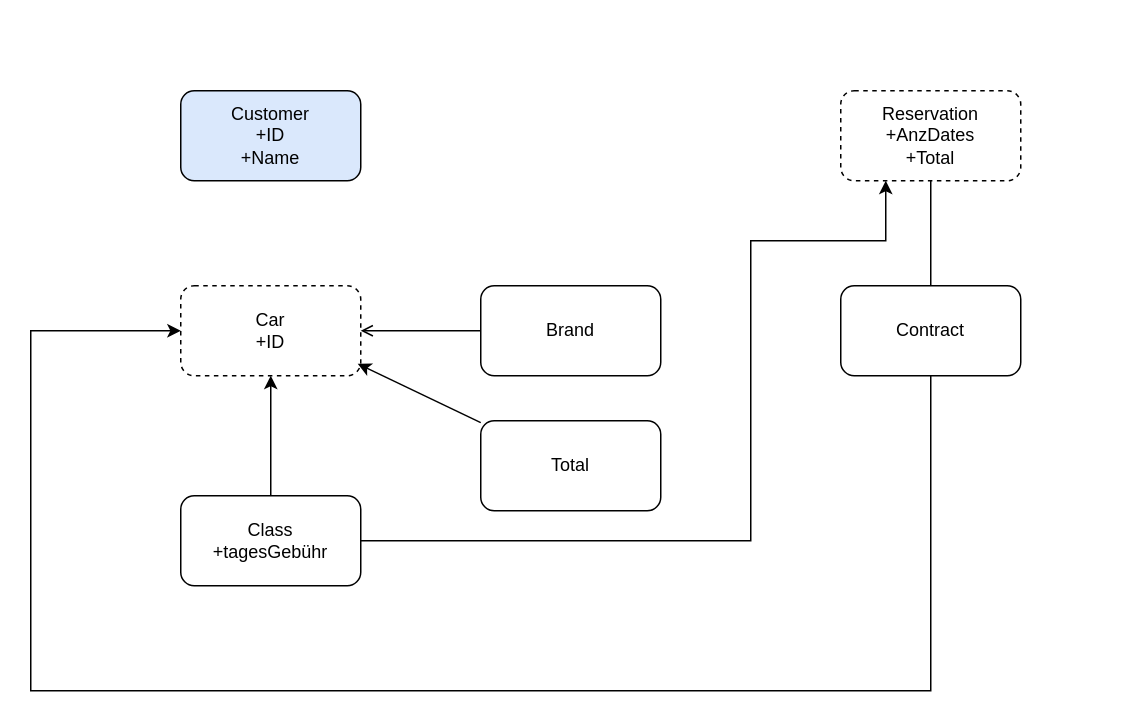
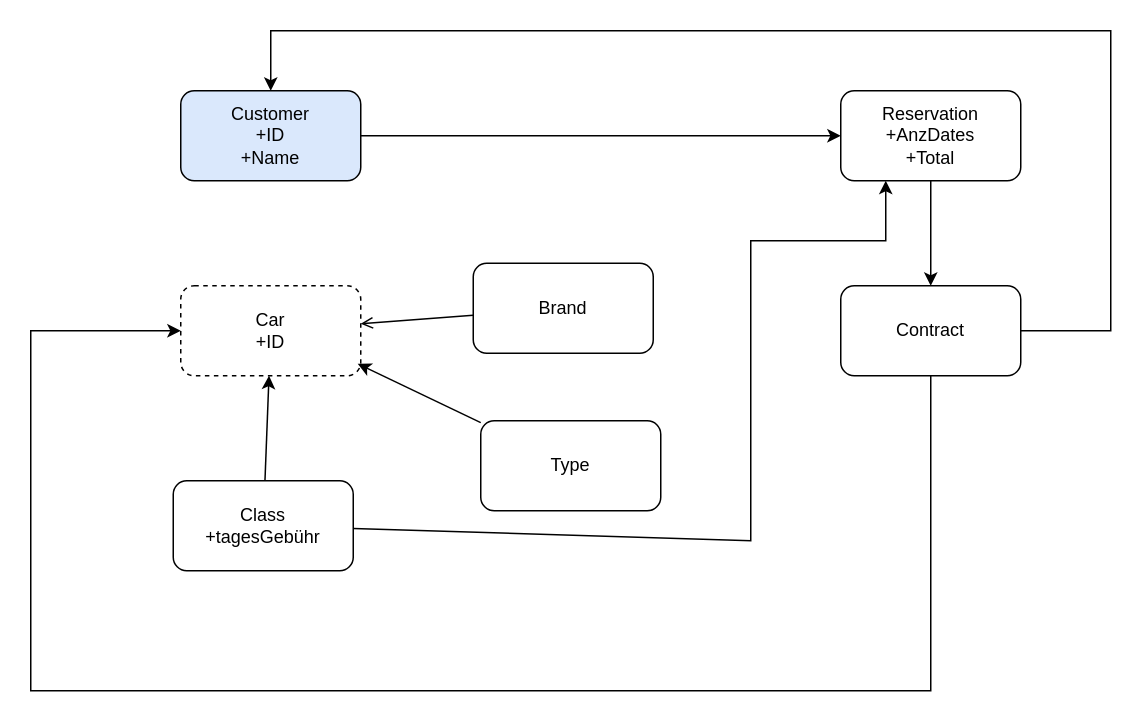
none -> (861, 31)
none -> (596, 136)
(931, 136) -> (931, 136)
(931, 278) -> (931, 274)
(571, 331) -> (563, 308)
(571, 466) -> (571, 466)
(271, 541) -> (263, 526)
